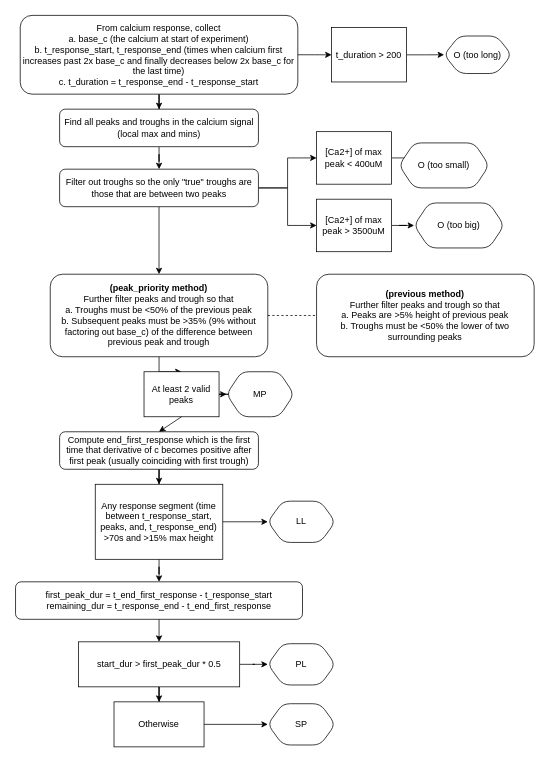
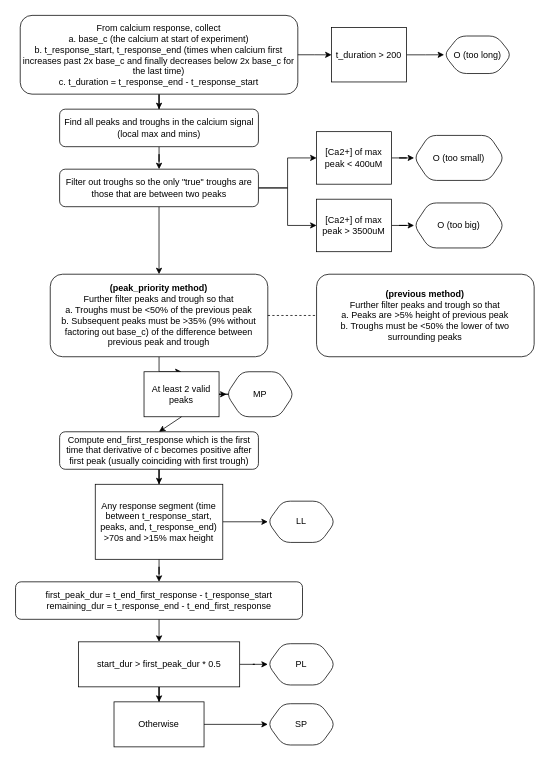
(444, 165) -> (459, 158)
